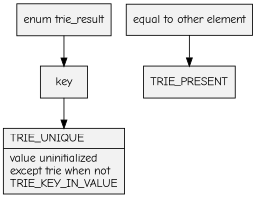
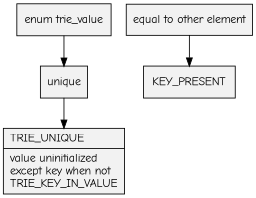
(64, 20) -> (64, 20)
(64, 82) -> (64, 82)
(189, 82) -> (189, 82)
(60, 171) -> (61, 171)
